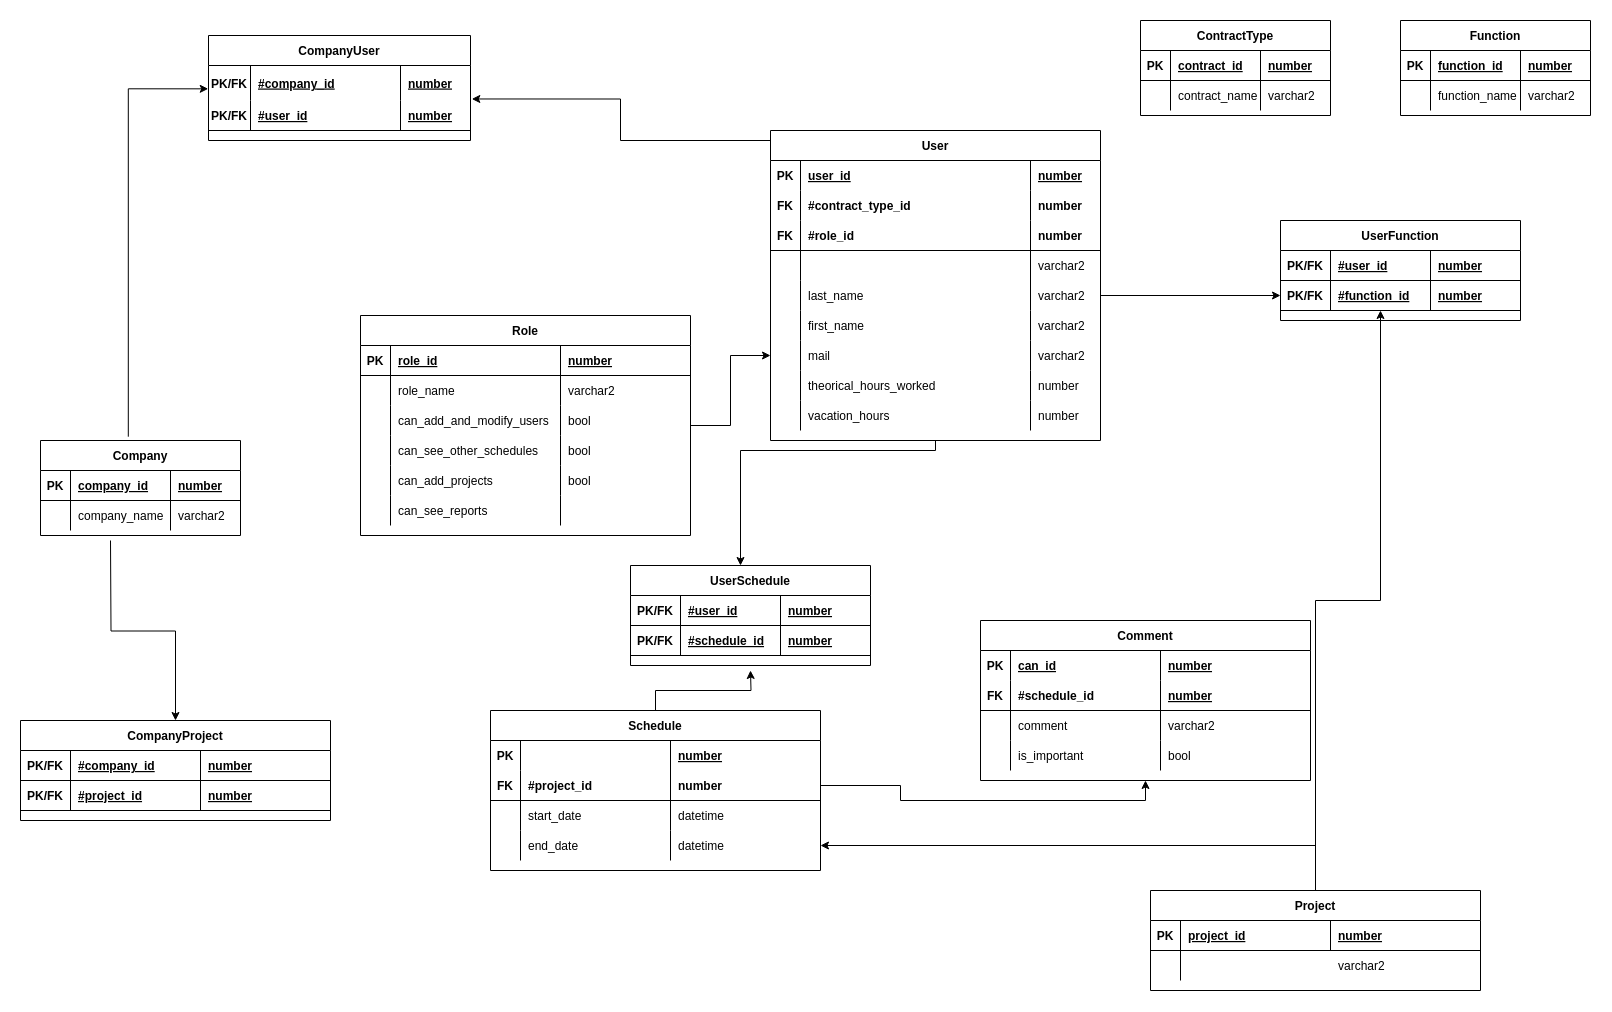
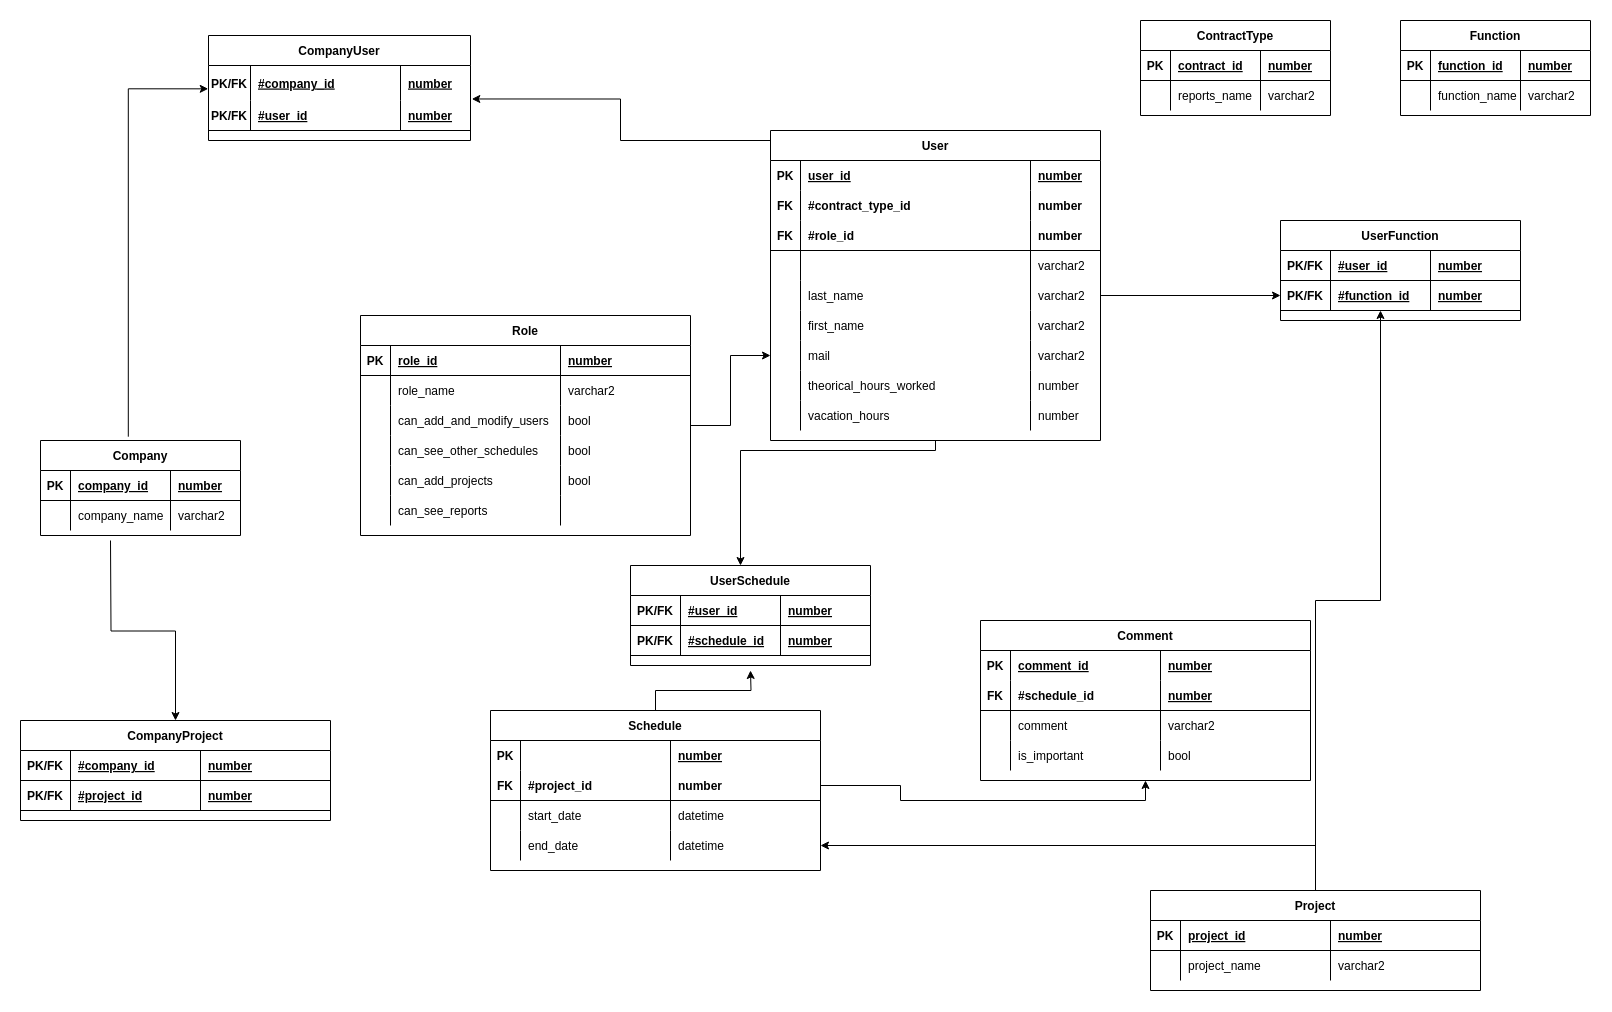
(1222, 96) -> (1218, 96)
(1037, 666) -> (1050, 666)
none -> (1256, 966)
